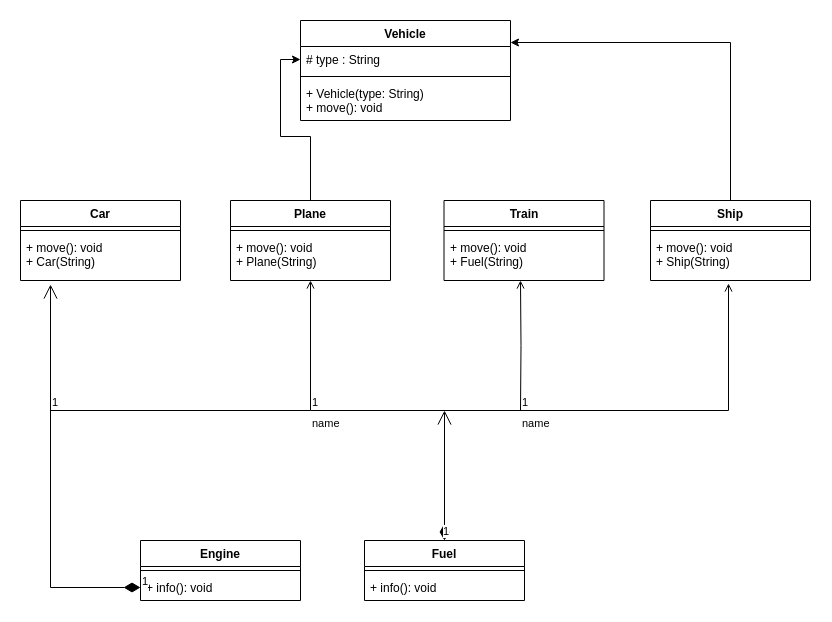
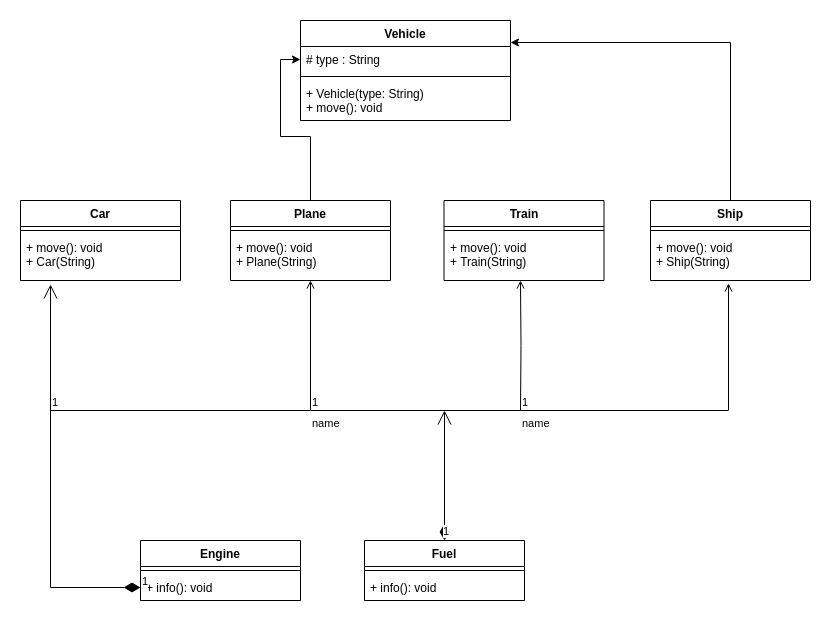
(493, 256) -> (496, 256)
